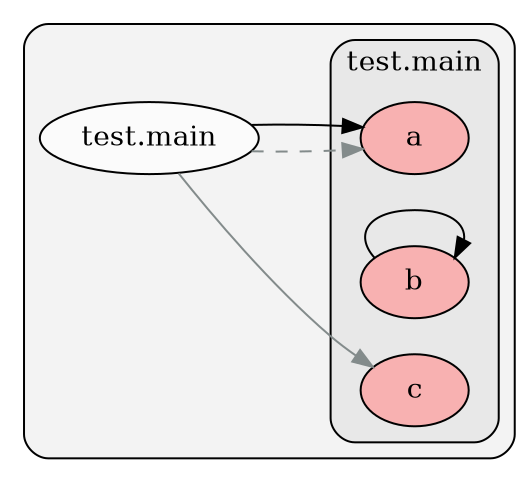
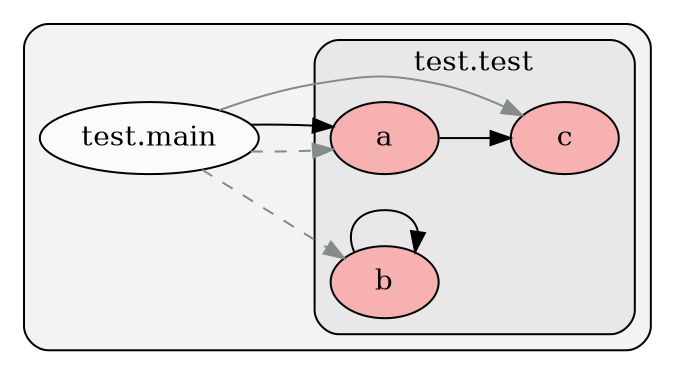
(415, 63) -> (475, 63)
none -> (465, 138)
none -> (265, 209)
